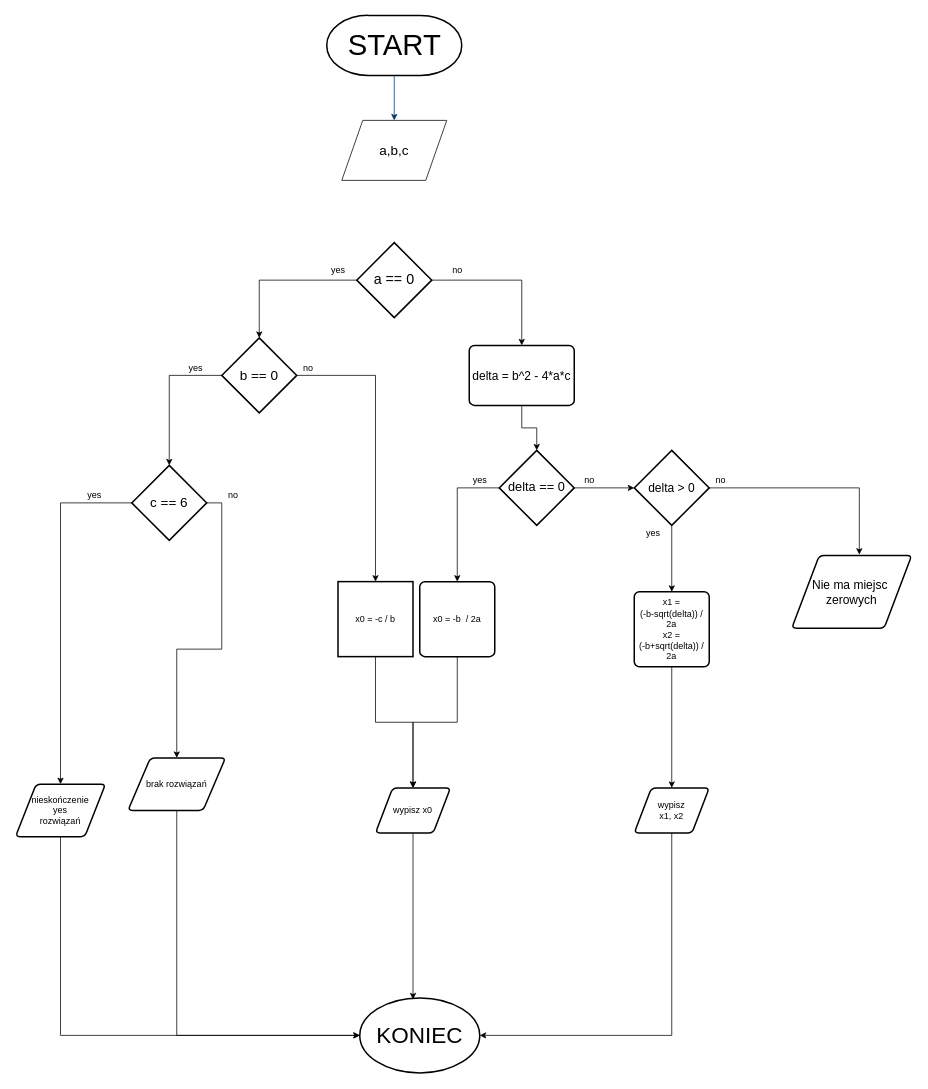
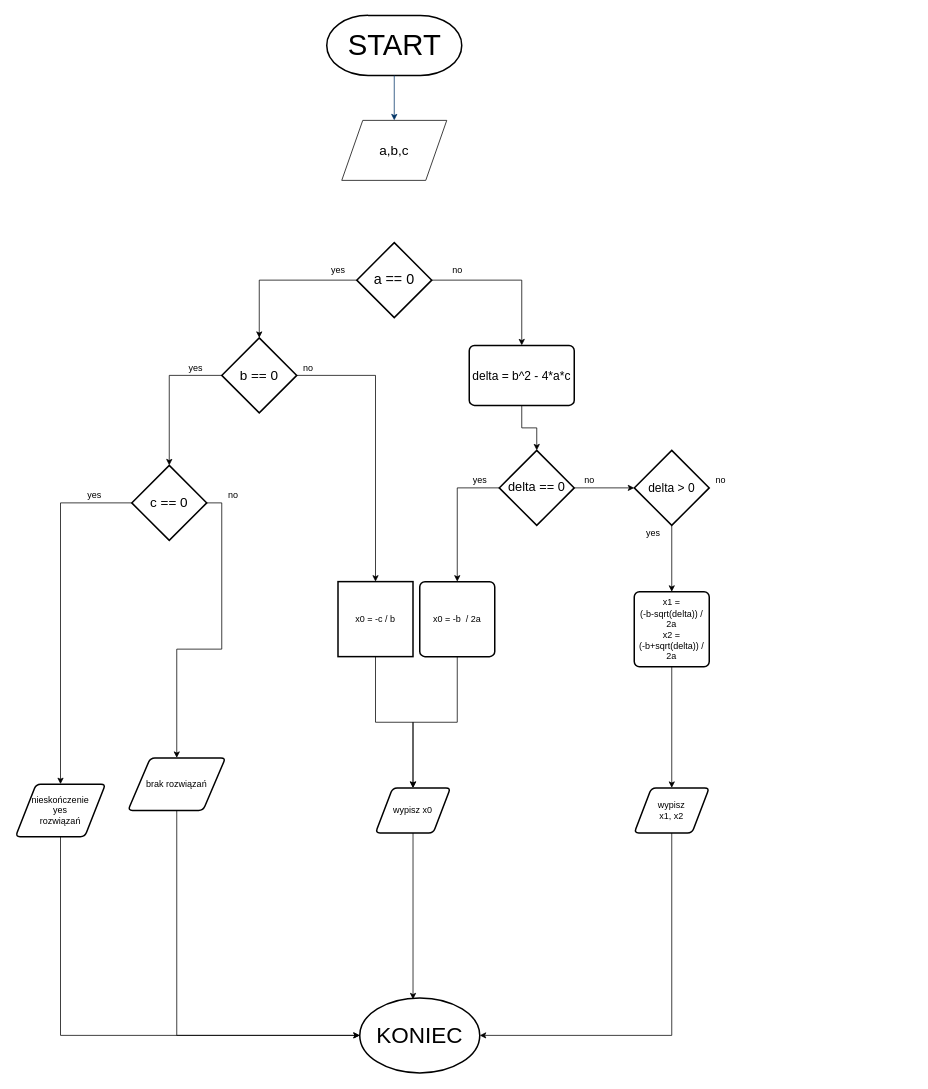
(169, 503) -> (169, 503)
(859, 517) -> none
(852, 592) -> none
